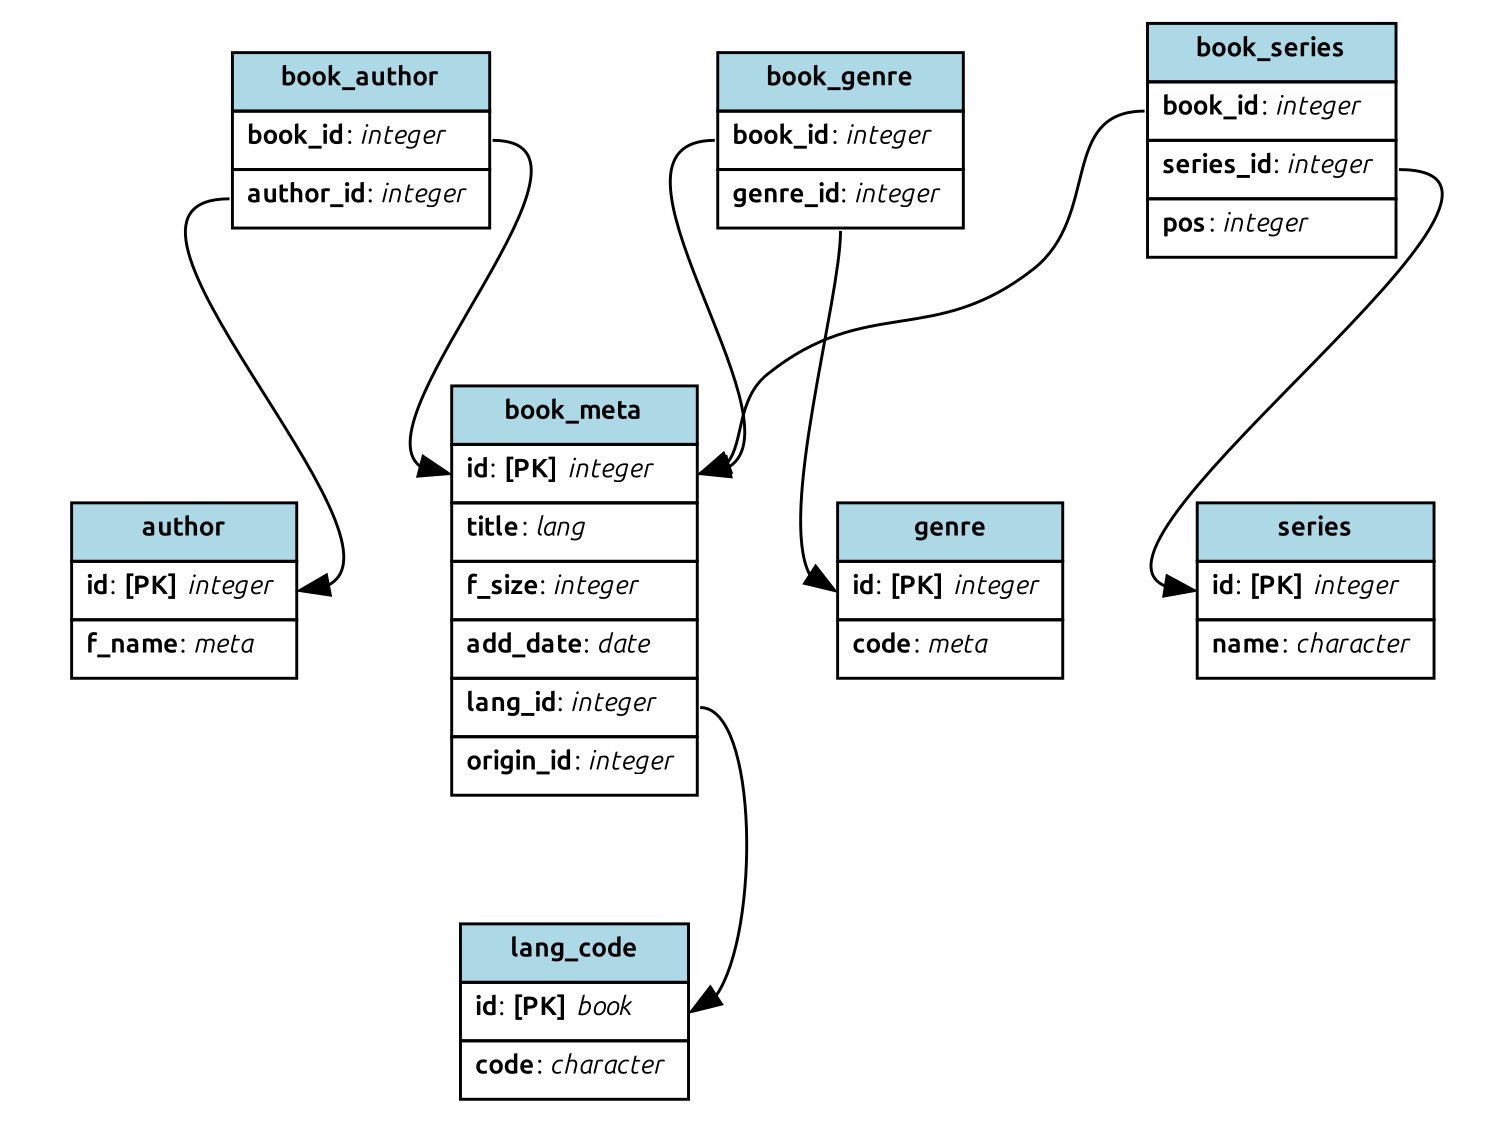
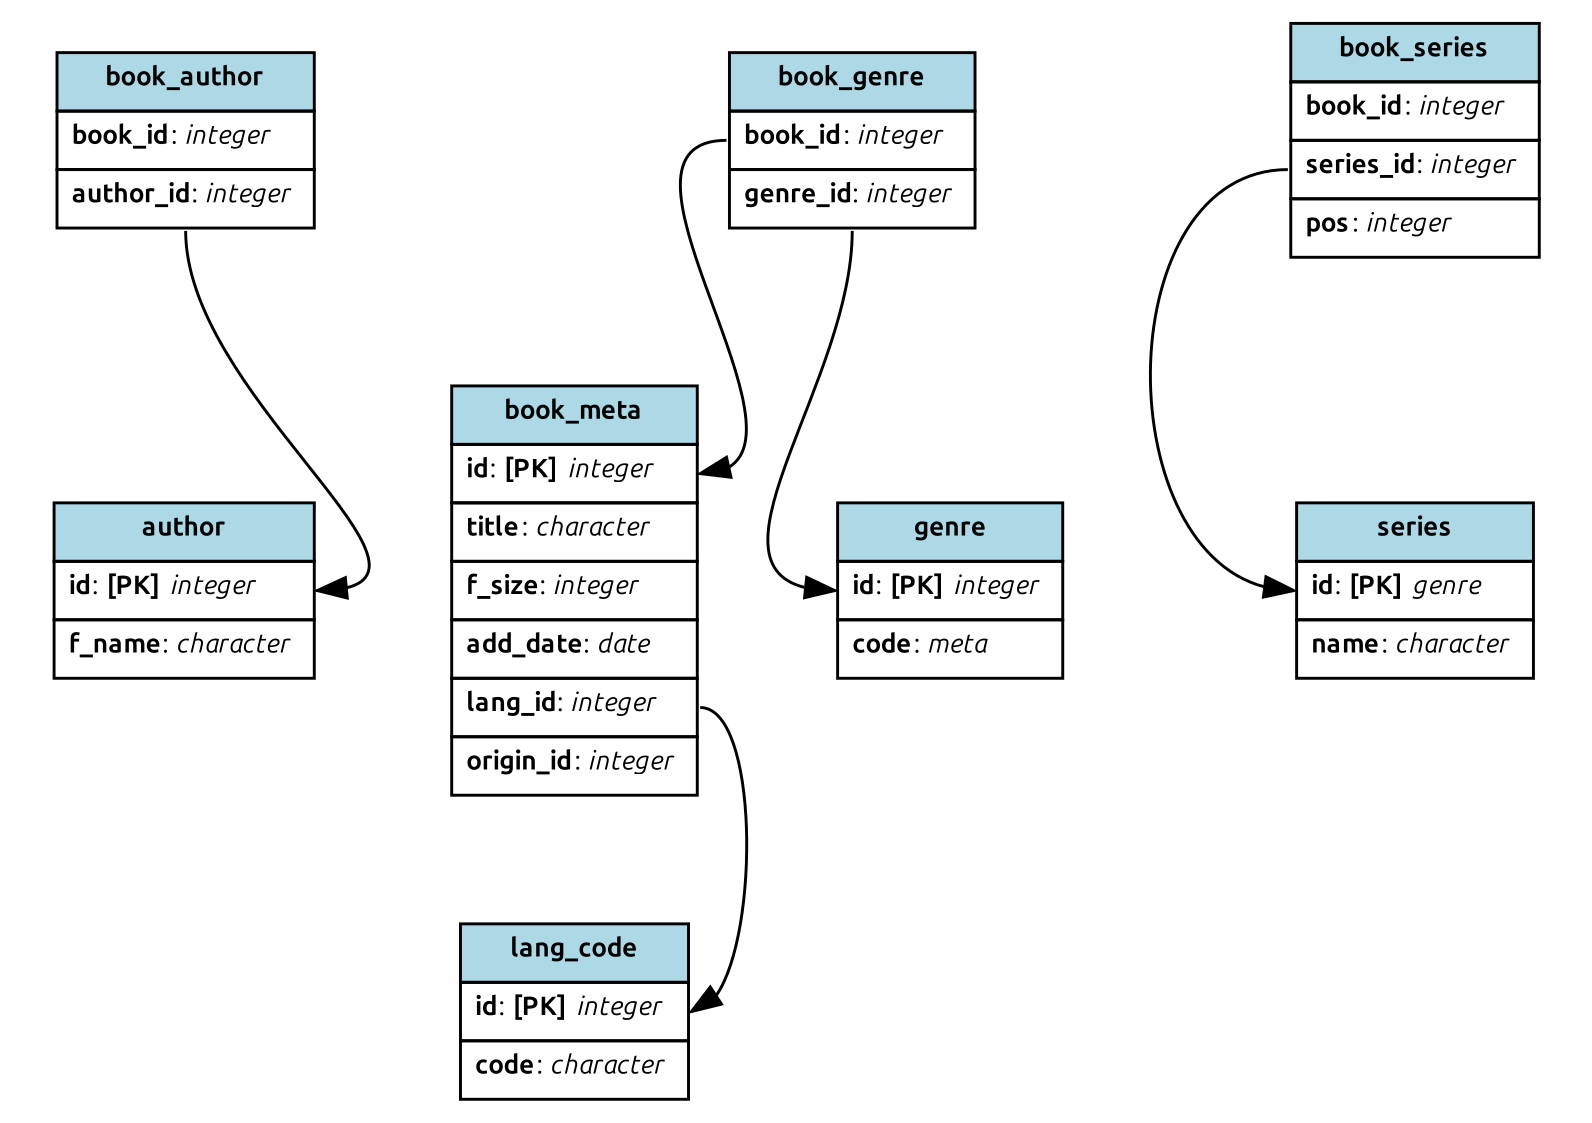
(478, 294) -> none
(953, 310) -> none
(566, 528) -> (598, 528)
(1361, 586) -> (1452, 586)
(228, 645) -> (238, 645)
(610, 1007) -> (624, 1007)
